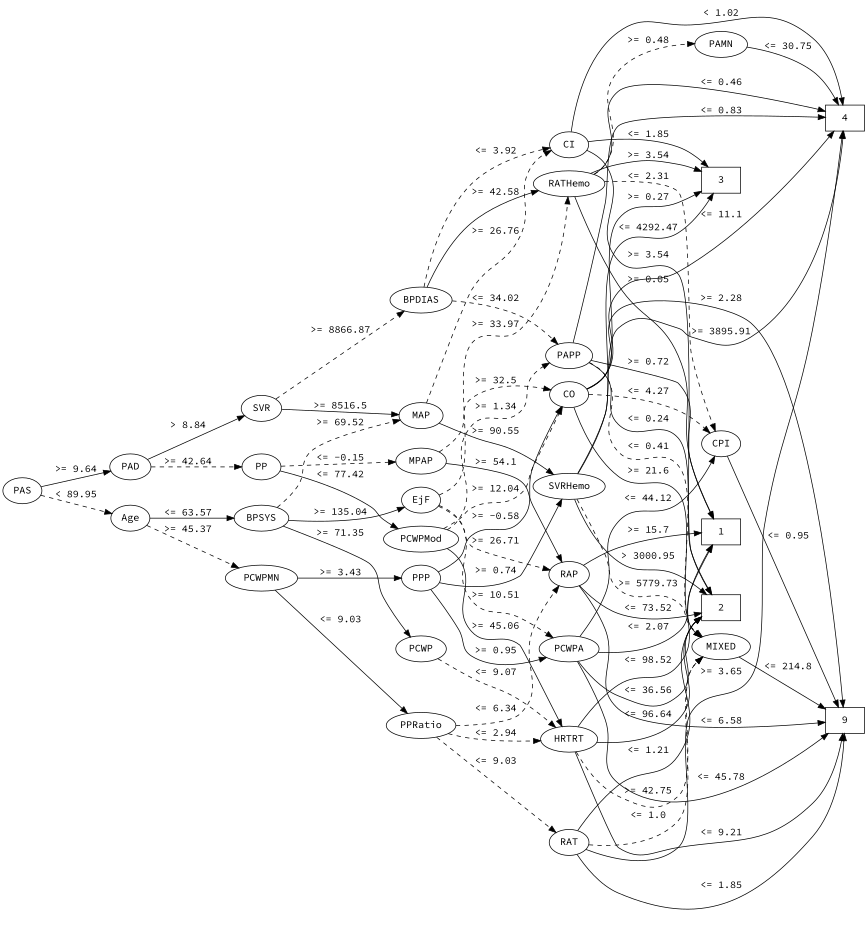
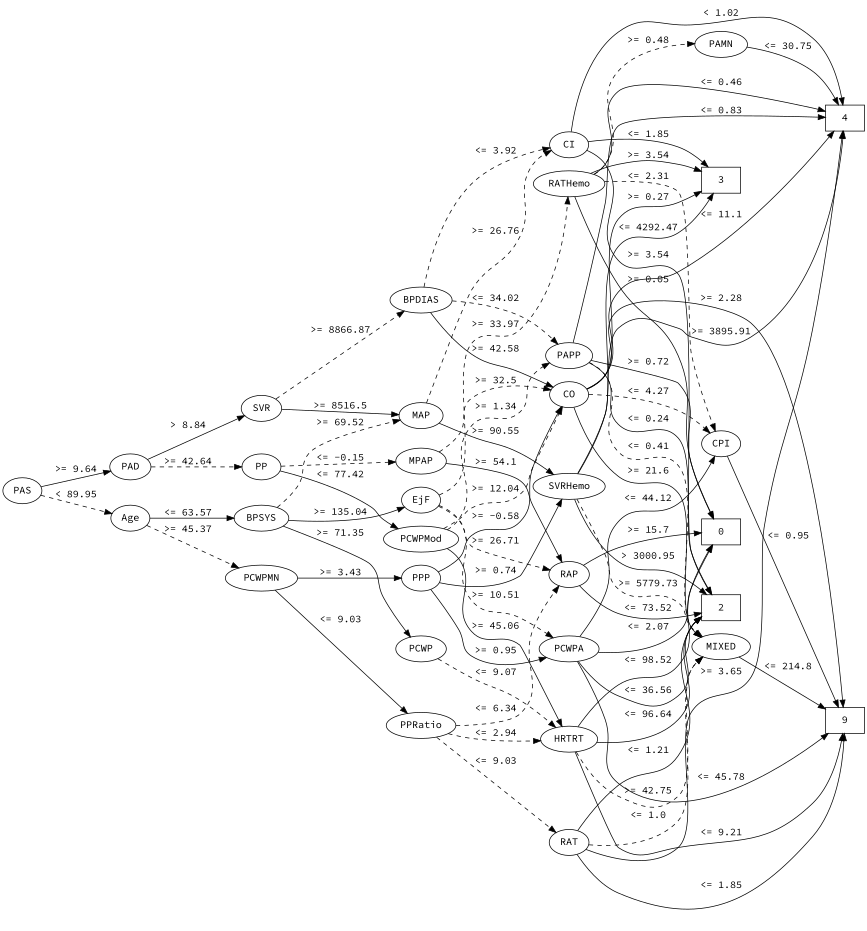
(467, 227) -> (481, 360)
(721, 532) -> (721, 532)
(650, 721) -> none
